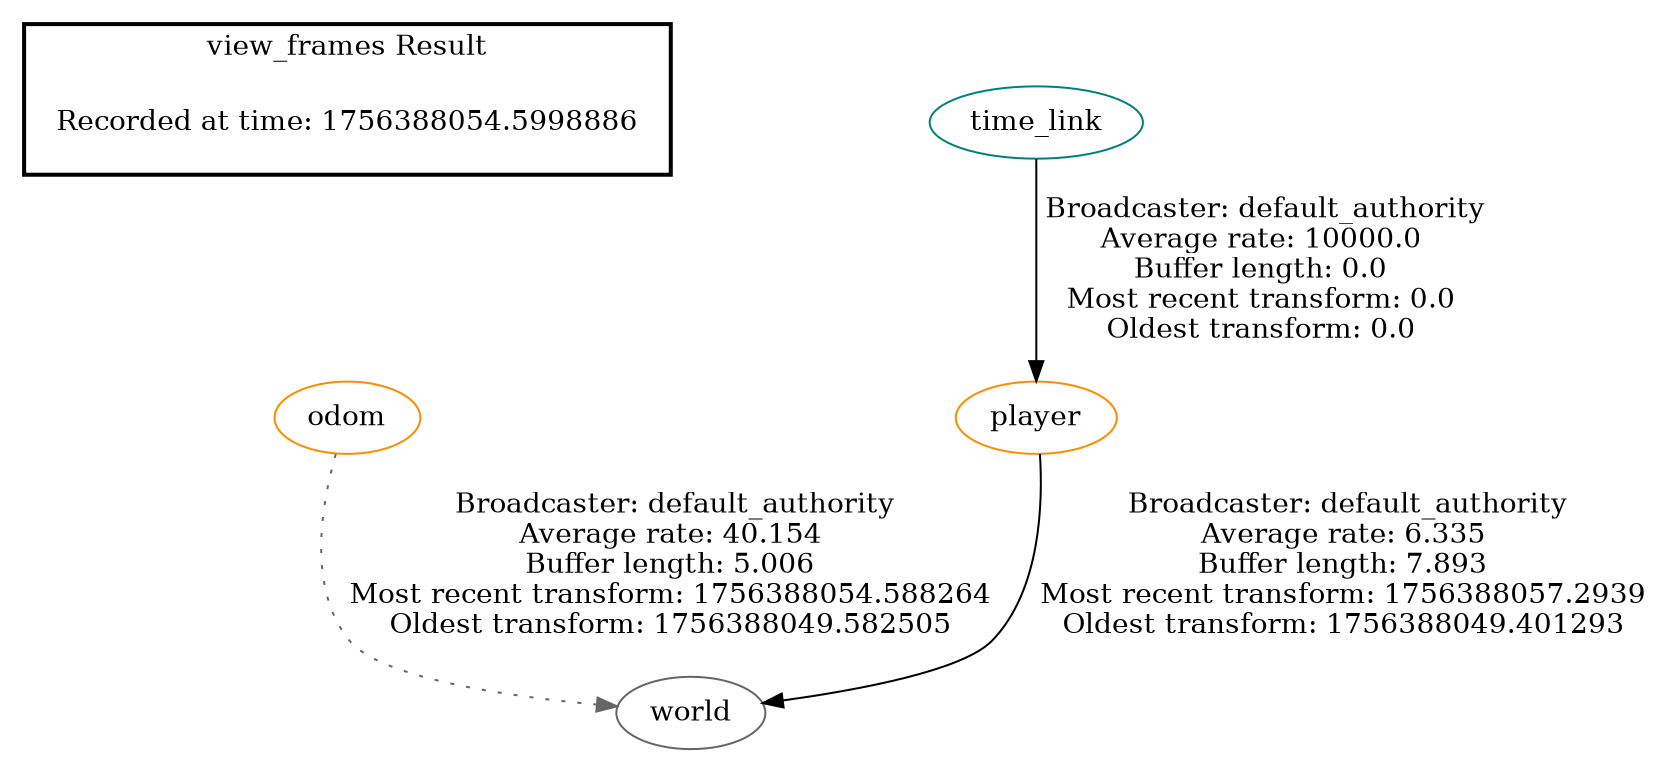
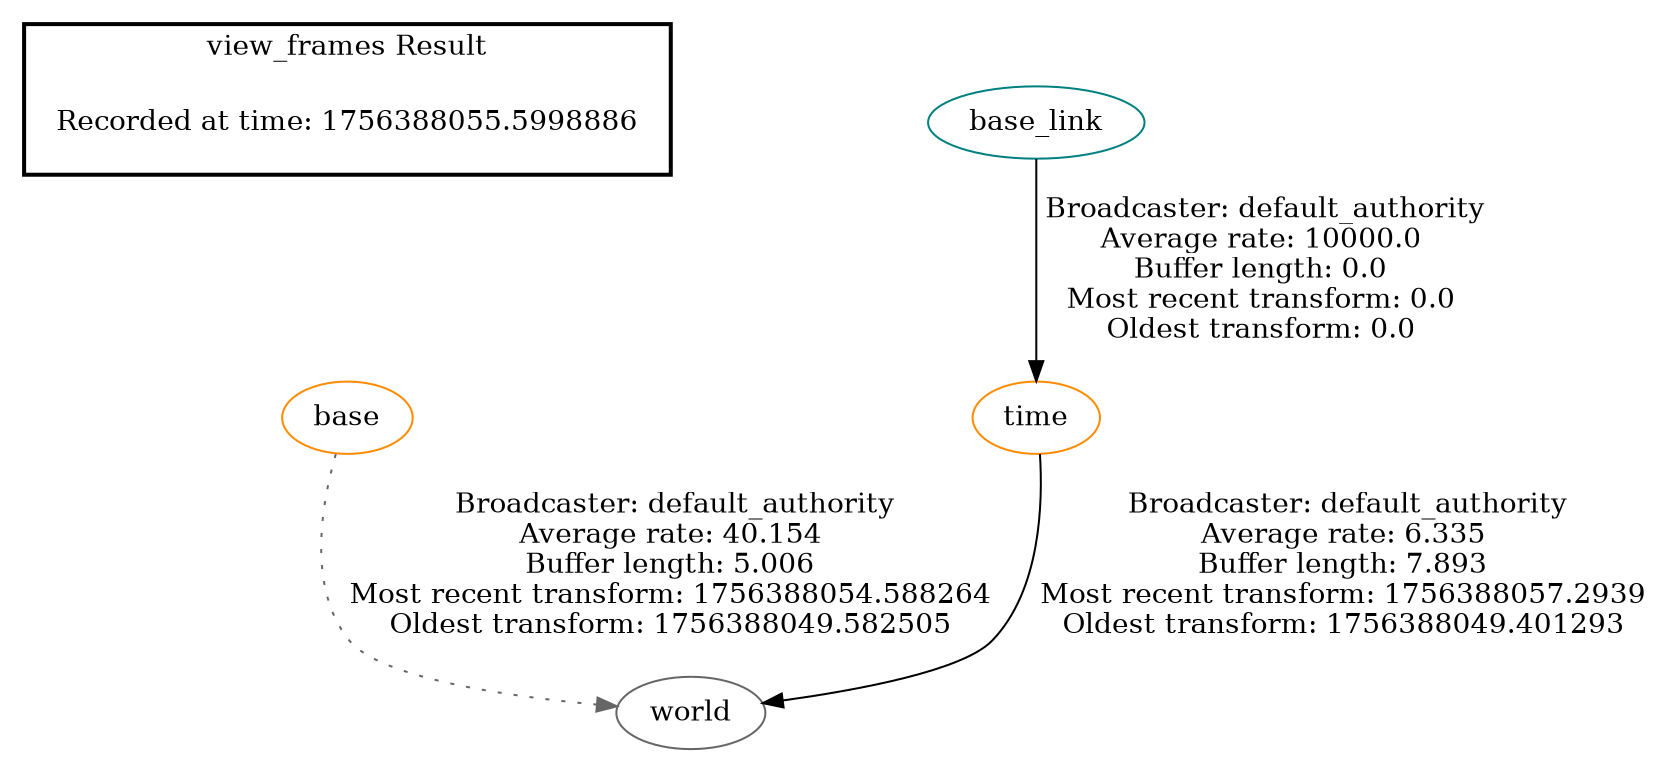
(347, 123) -> (347, 123)
(1036, 123) -> (1036, 123)
(347, 418) -> (347, 418)
(1036, 418) -> (1036, 418)
